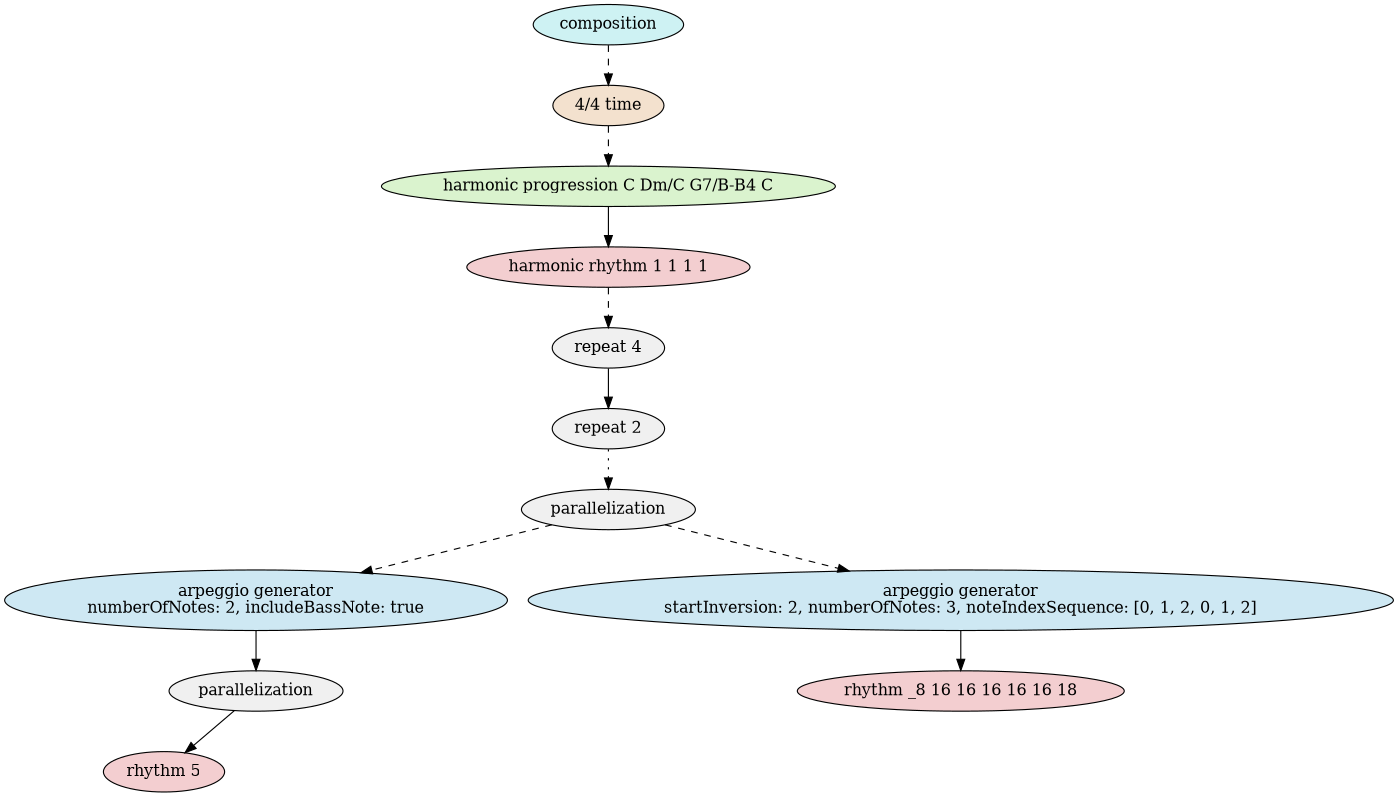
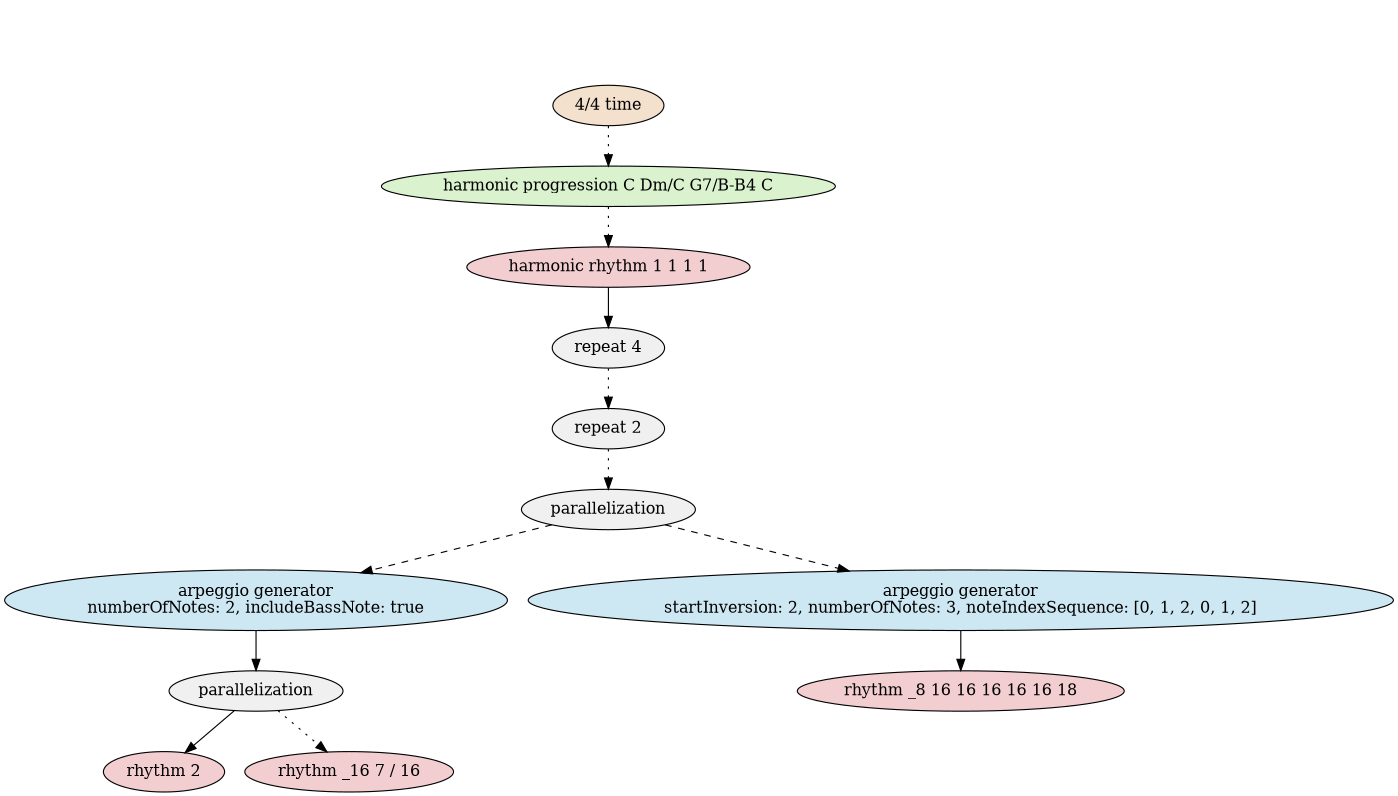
(608, 25) -> none
(608, 140) -> (608, 140)
(608, 221) -> (608, 221)
(608, 302) -> (608, 302)
(608, 383) -> (608, 383)
(164, 772) -> (164, 772)
none -> (349, 772)
